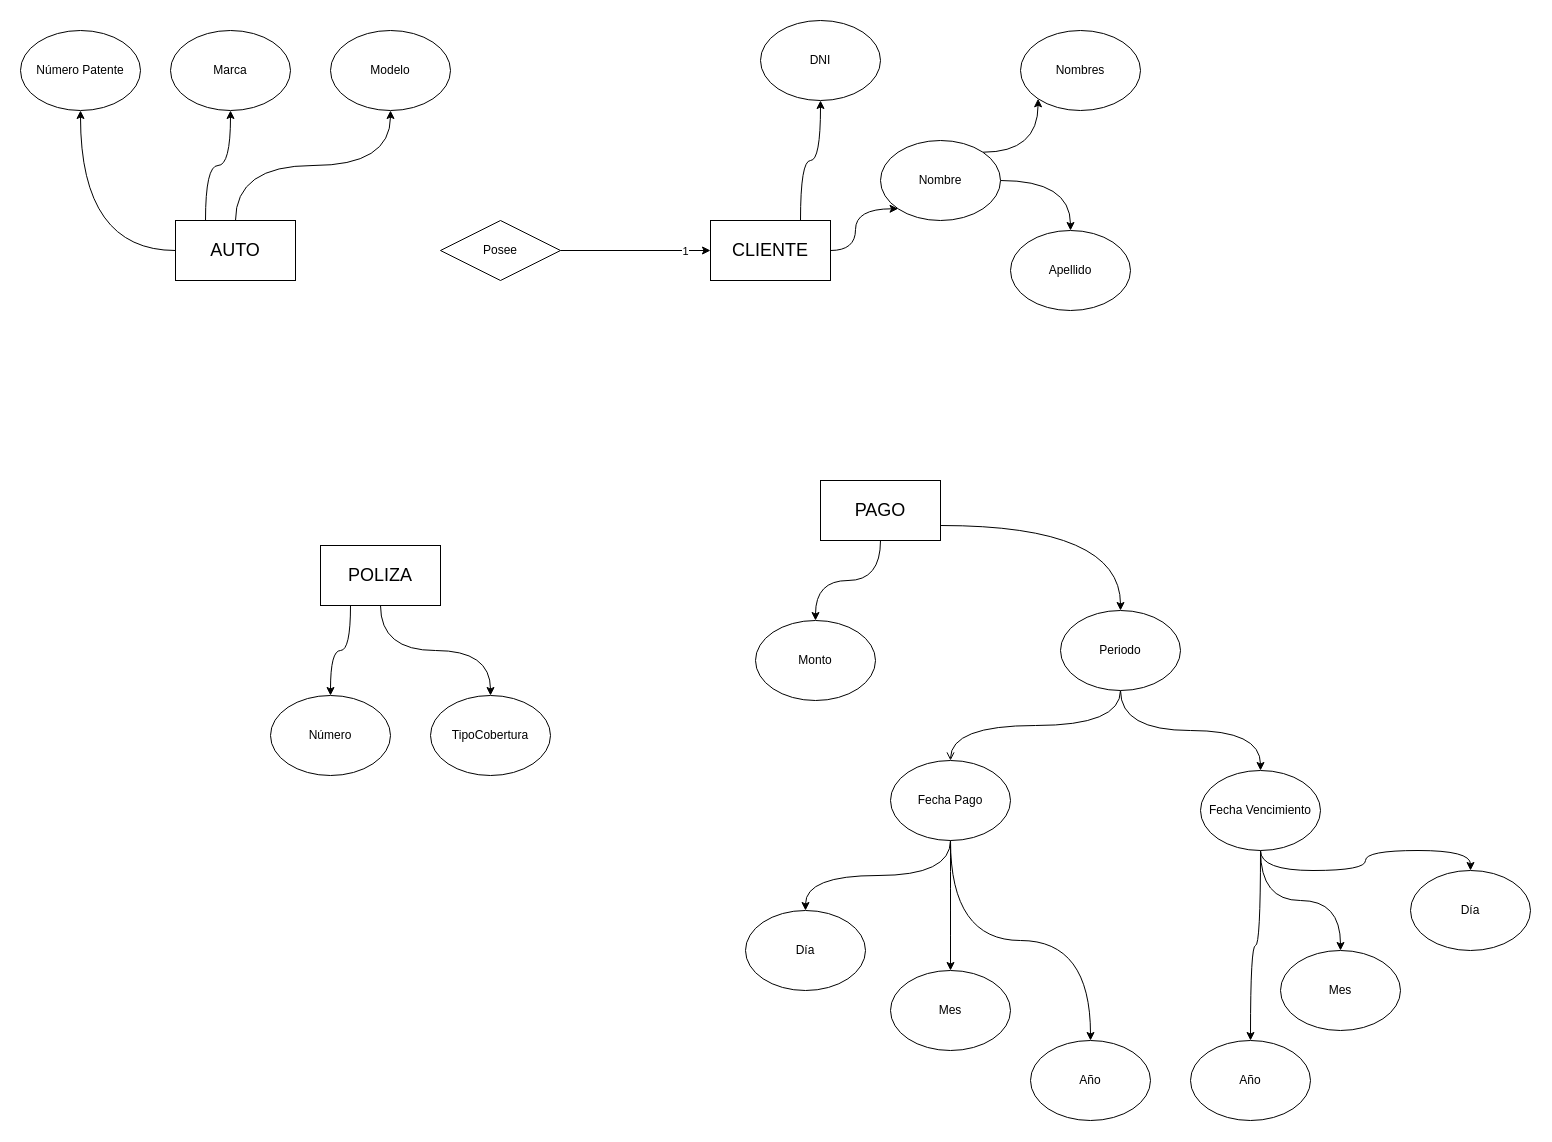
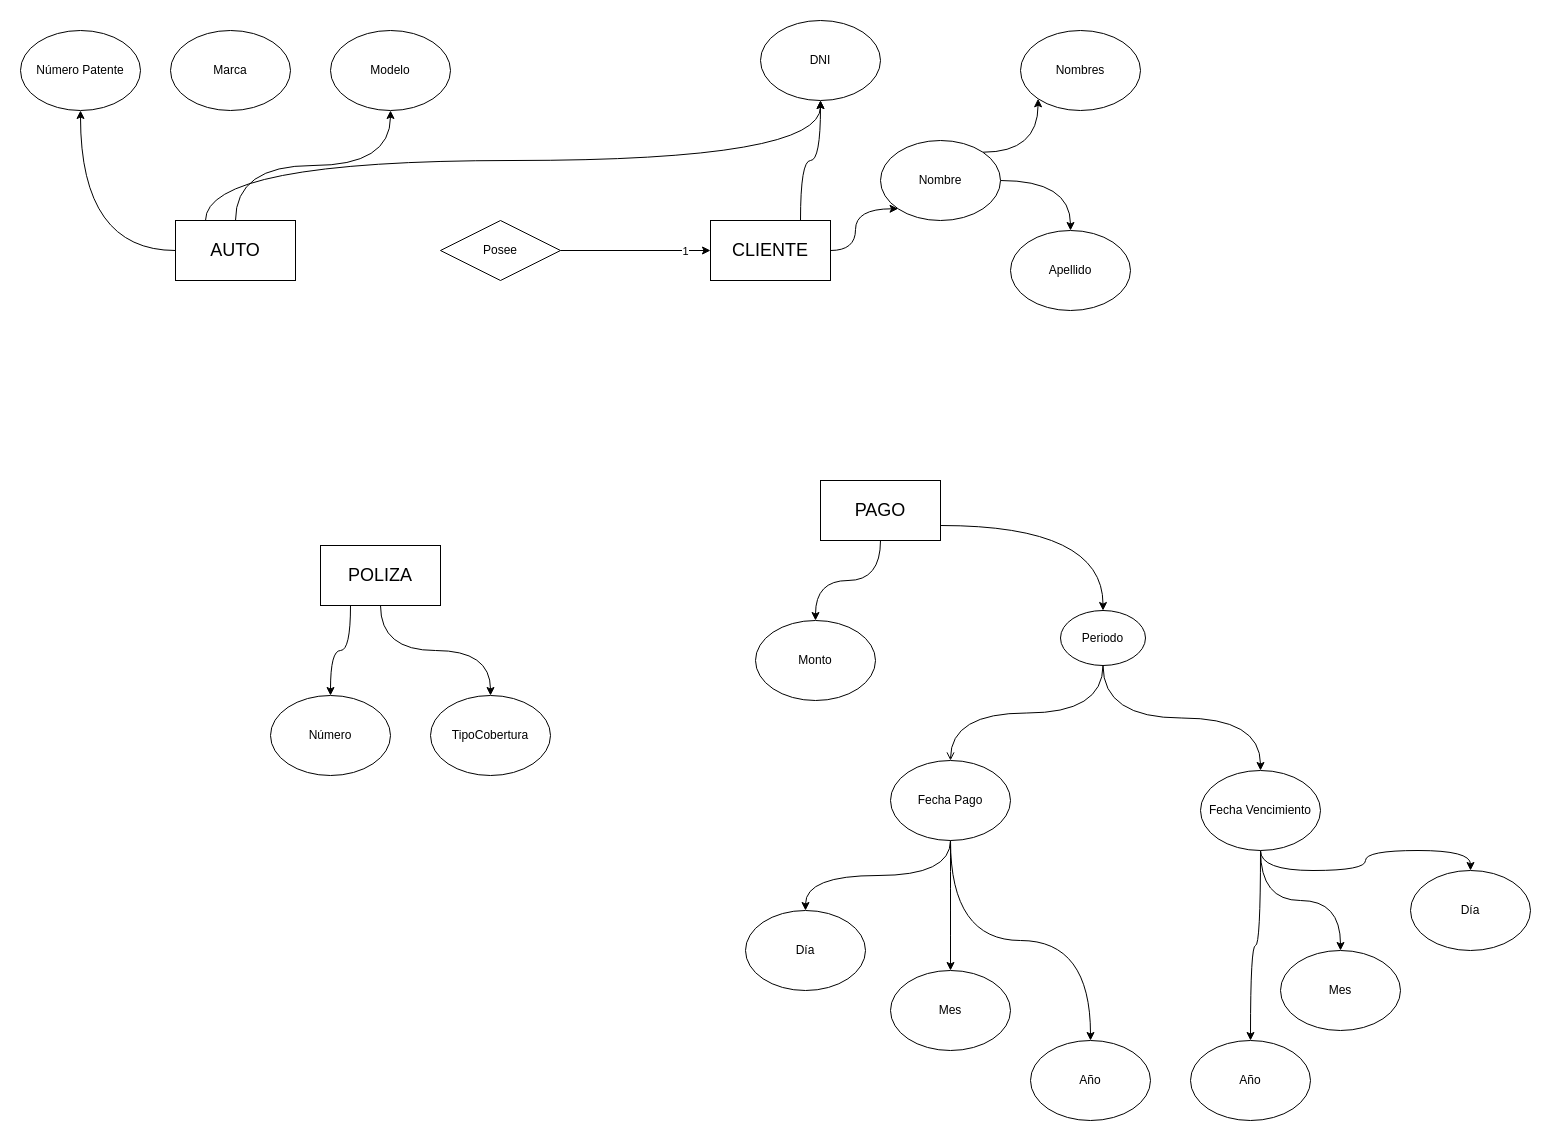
(215, 167) -> (509, 161)
(1121, 651) -> (1103, 638)
